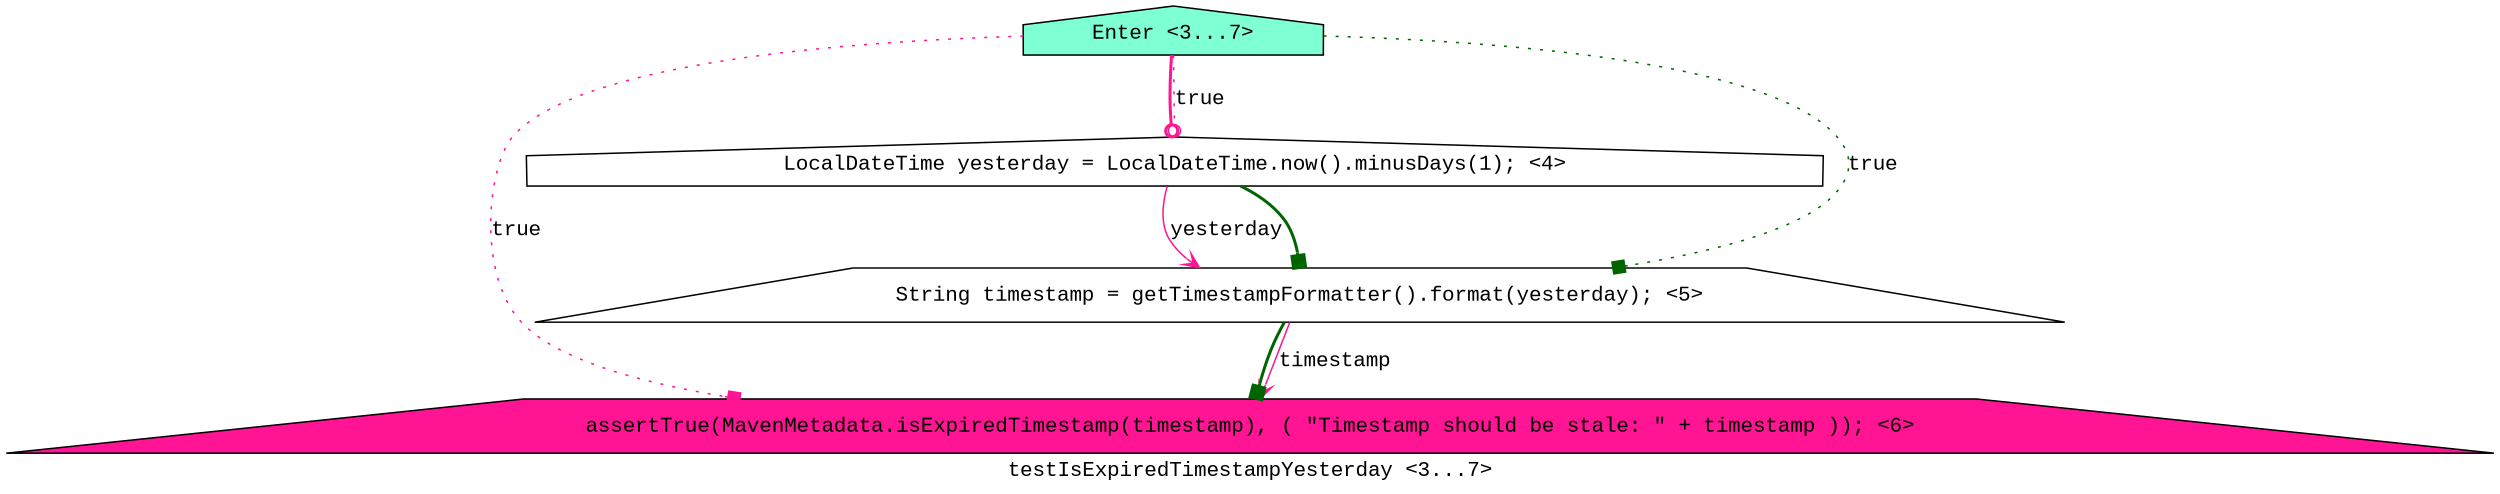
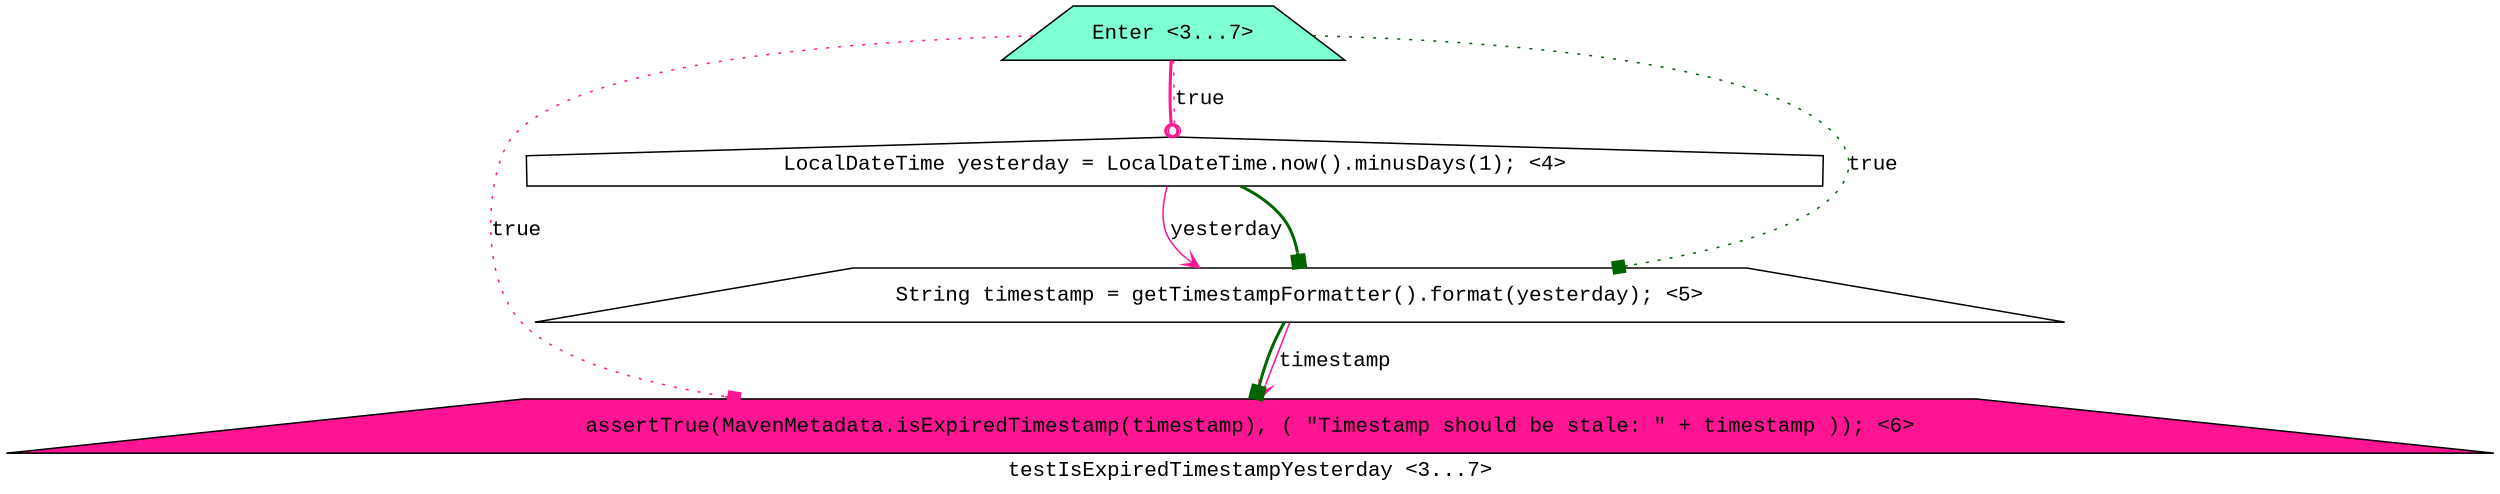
(1173, 33) -> (1173, 33)
